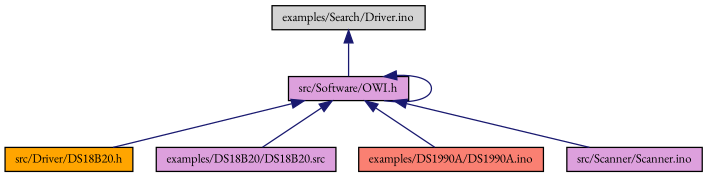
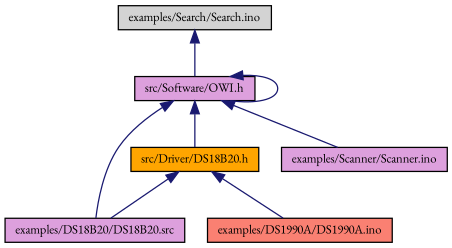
(349, 18) -> (195, 18)
(405, 128) -> (253, 198)
(635, 159) -> (364, 159)
none -> (140, 198)
